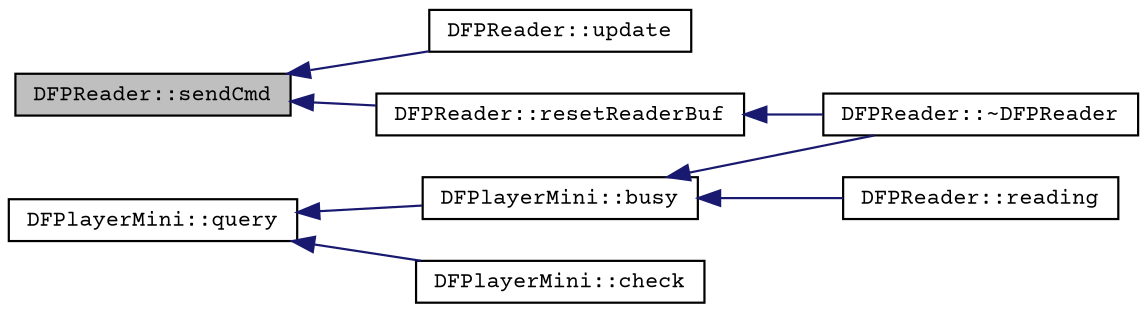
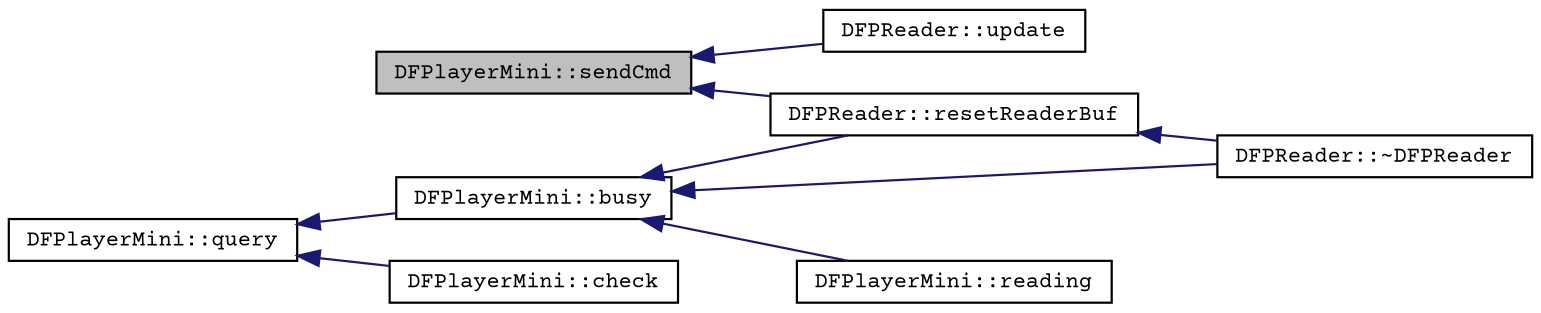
(153, 95) -> (534, 73)
none -> (756, 154)
(981, 198) -> (954, 282)
